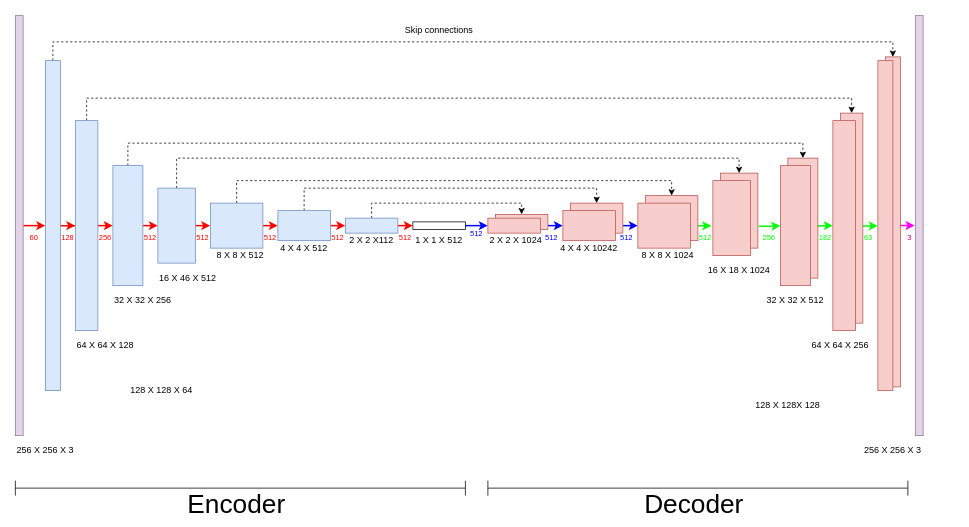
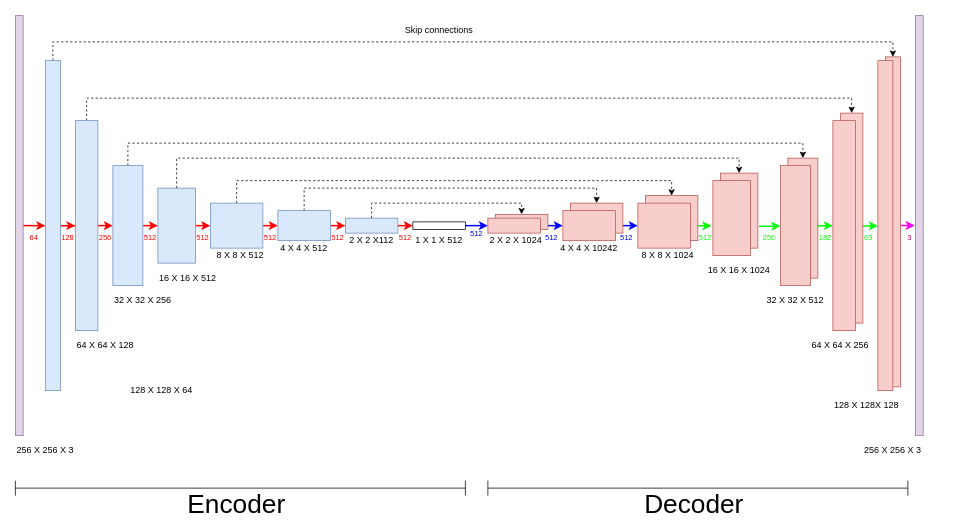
(34, 237) -> (34, 237)
(739, 270) -> (739, 270)
(188, 278) -> (188, 278)
(788, 405) -> (867, 405)
